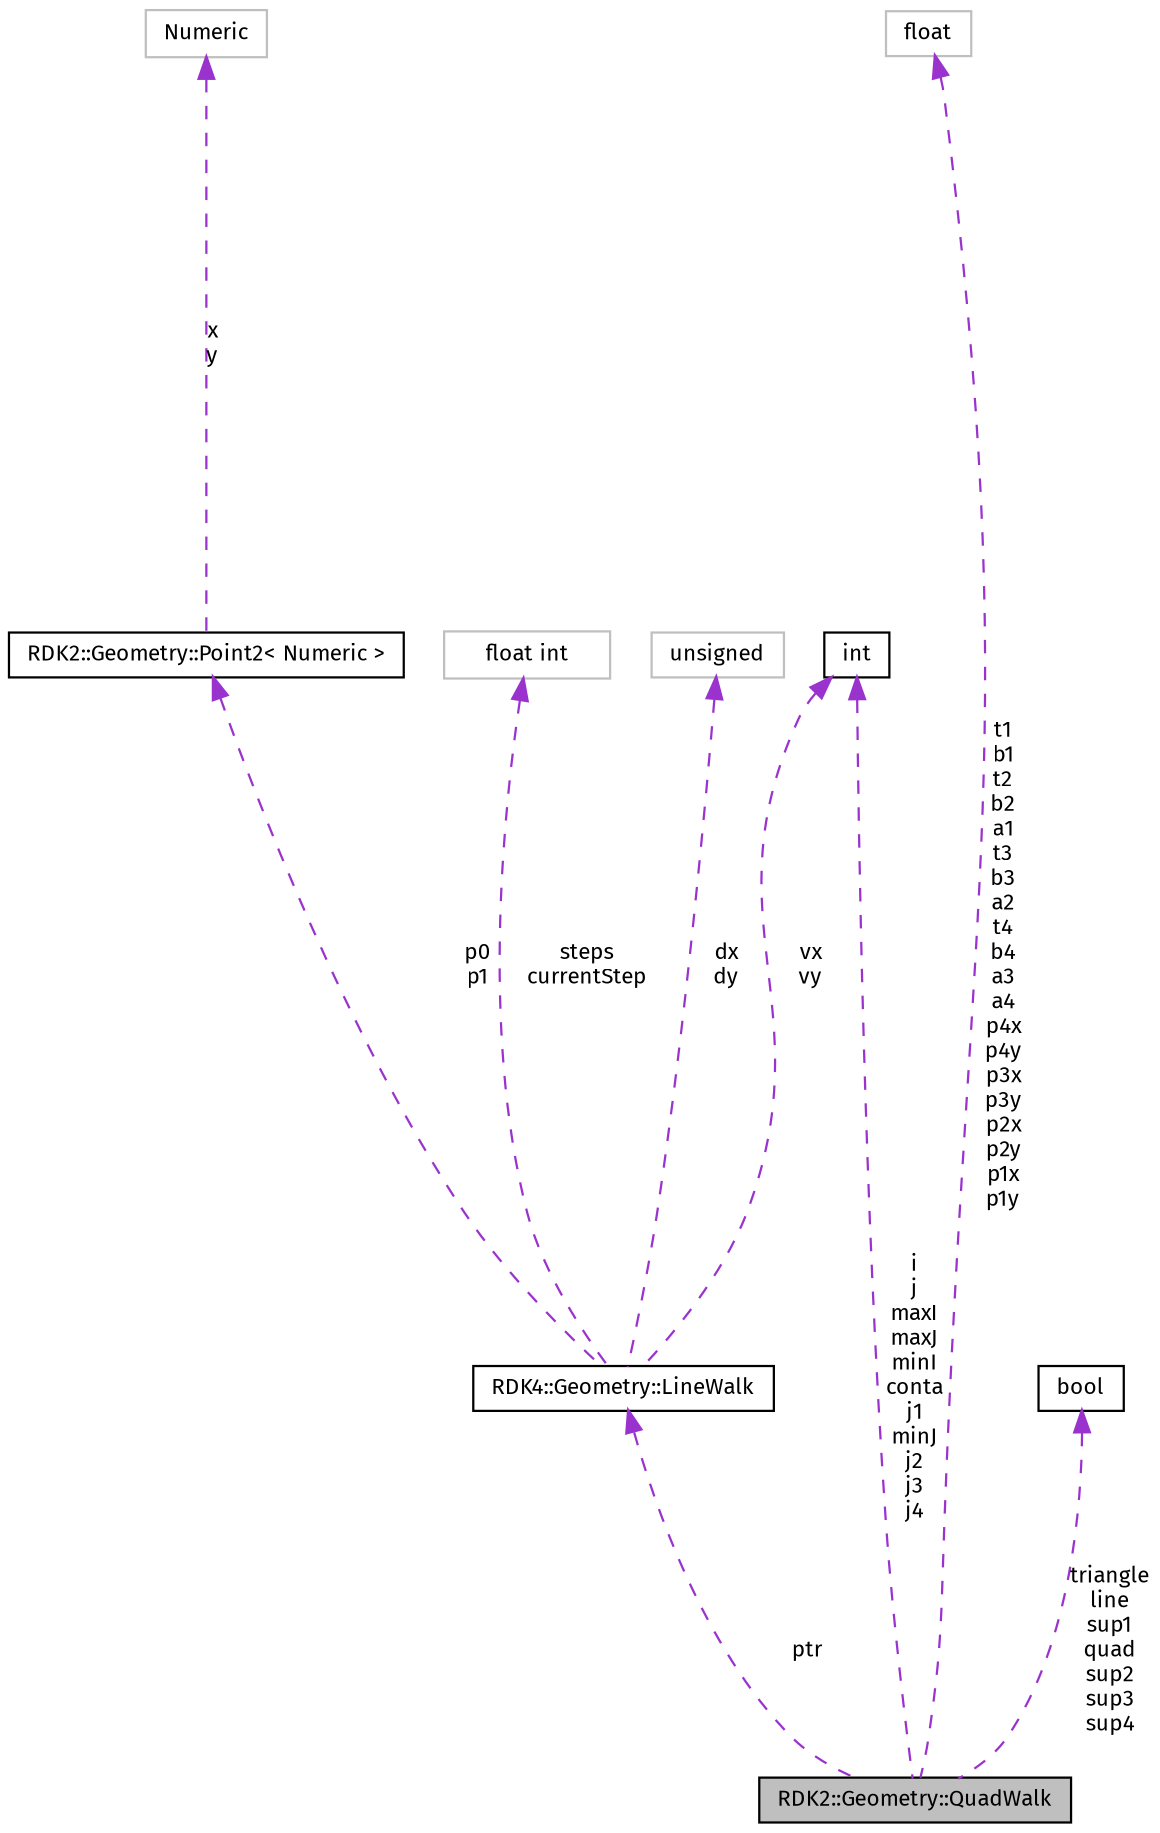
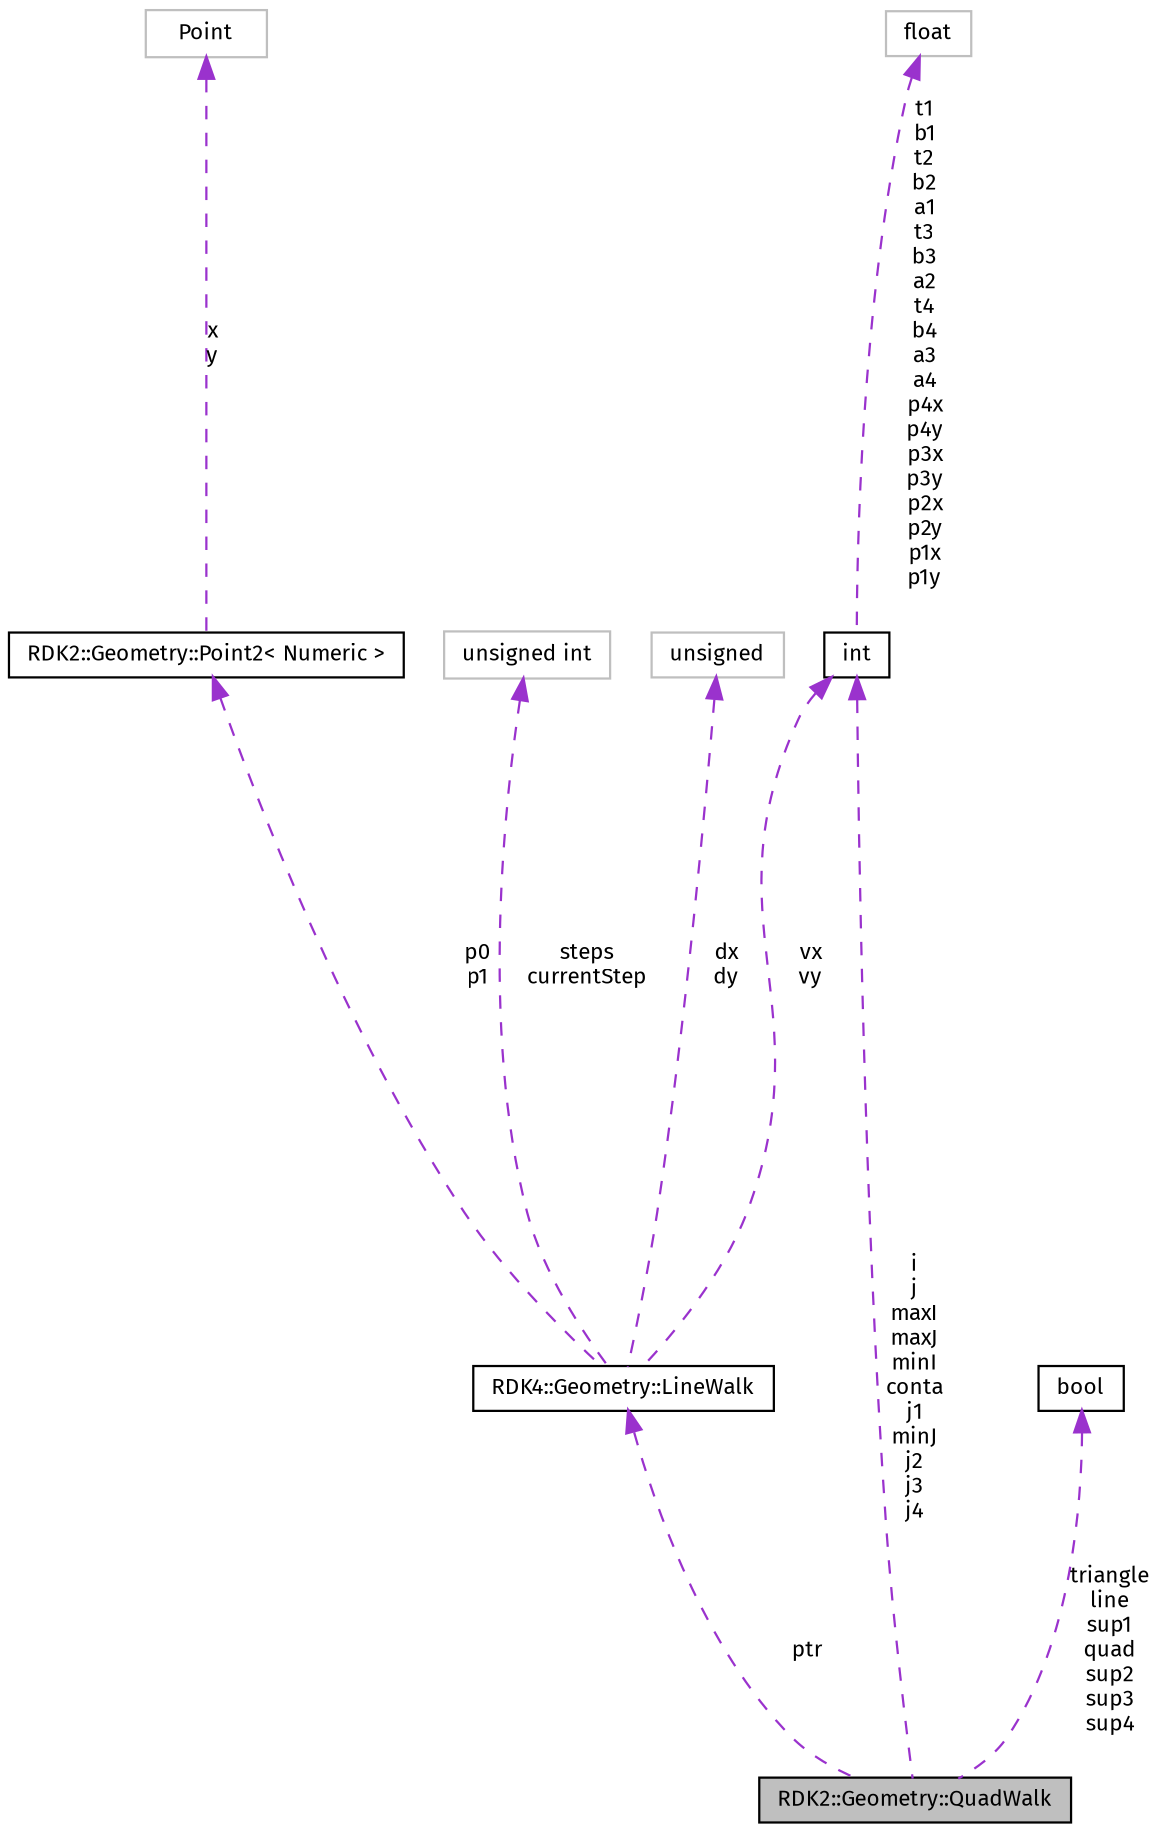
(206, 34) -> (206, 34)
(527, 655) -> (527, 655)
(977, 927) -> (869, 354)
